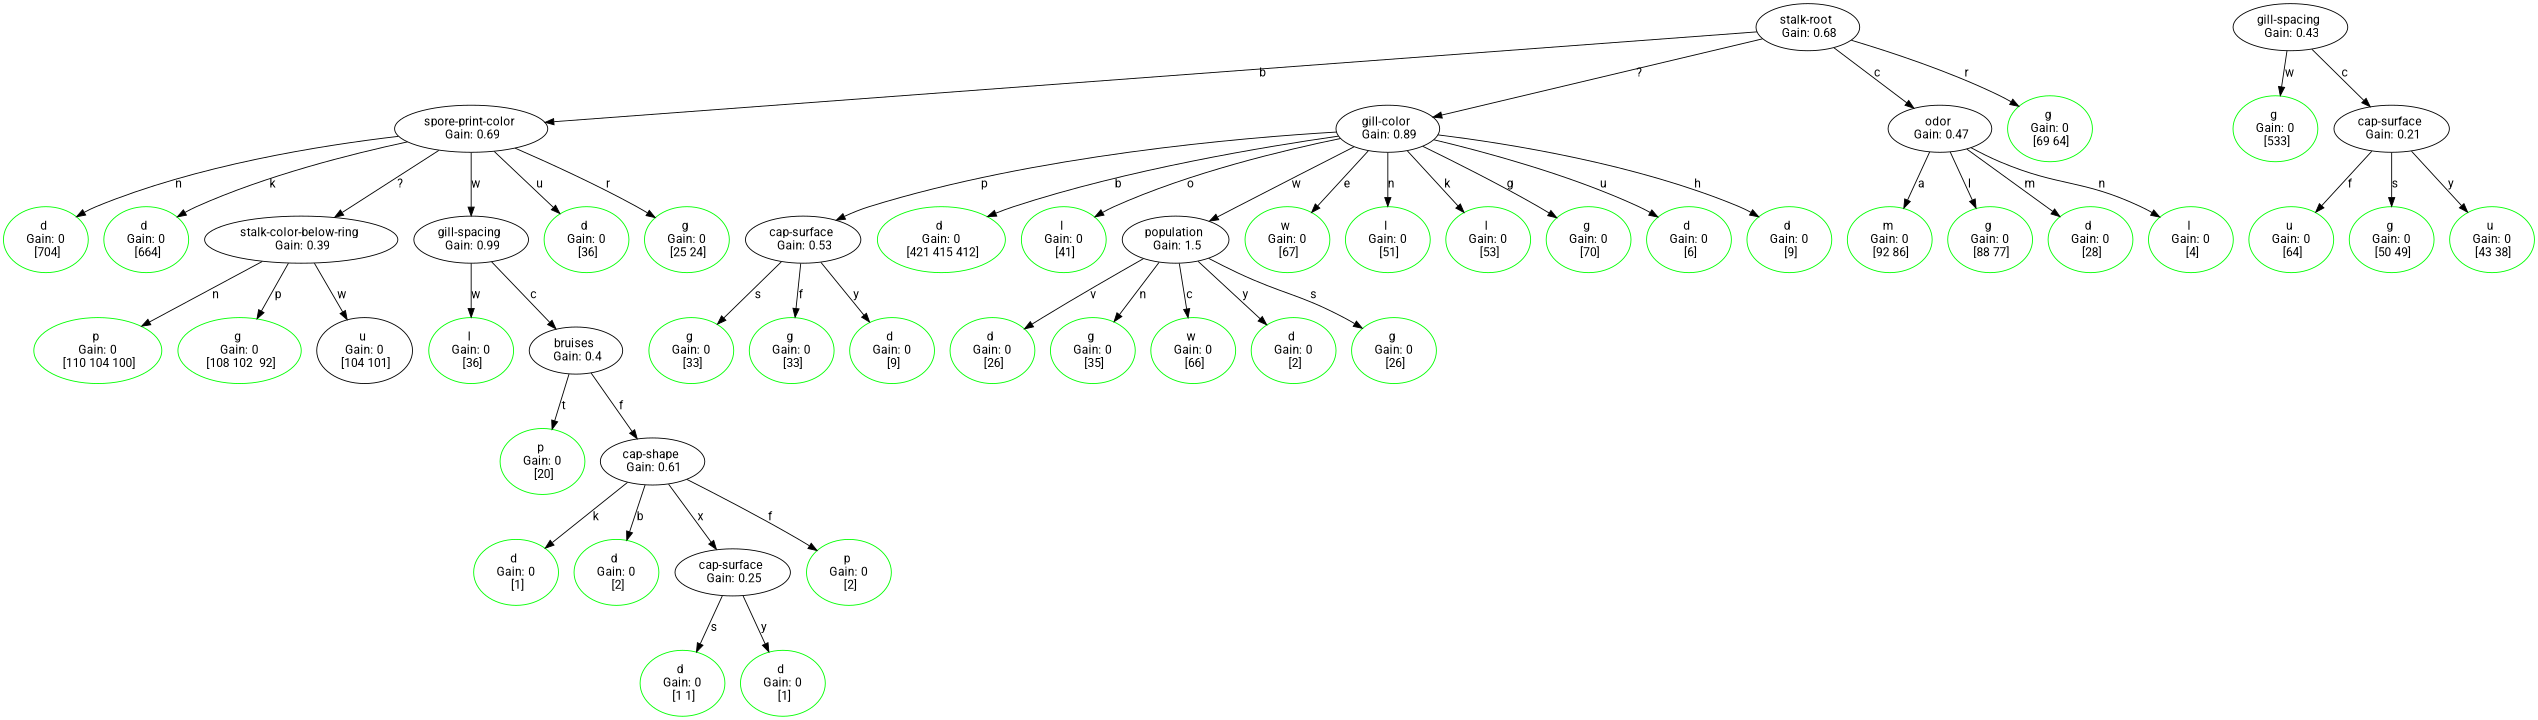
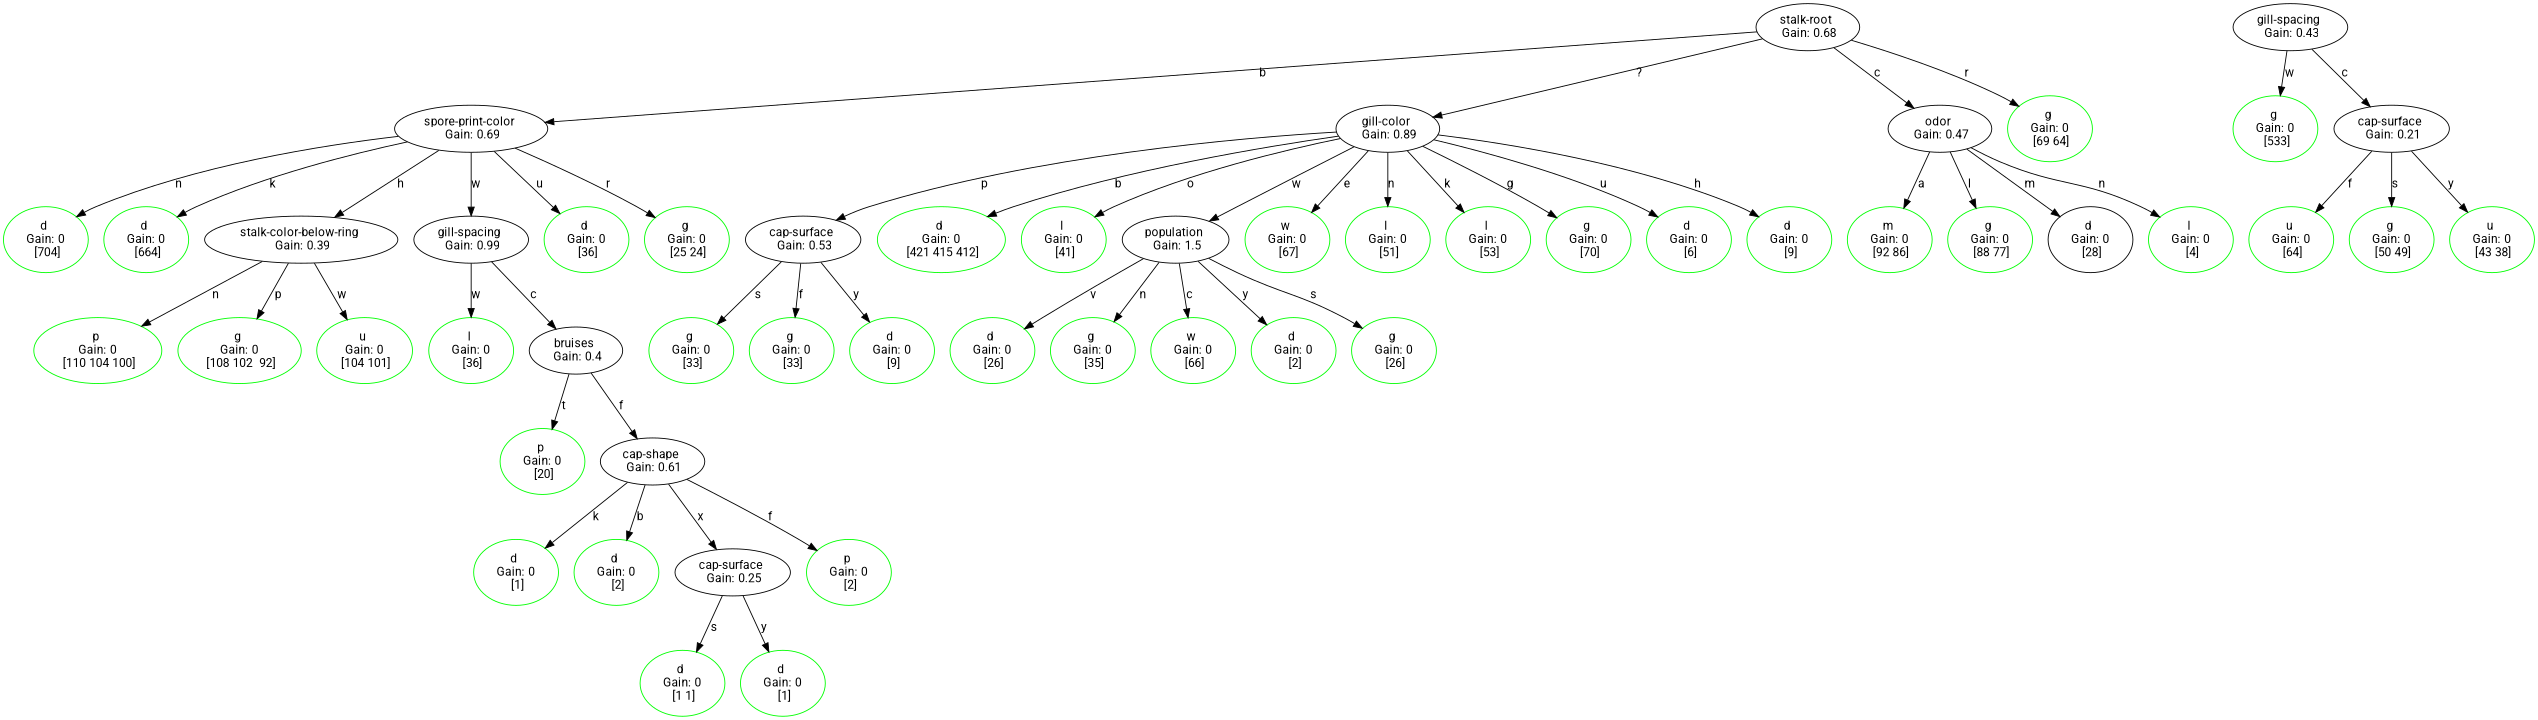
(400, 184) -> (401, 184)
(2091, 240) -> (2091, 240)
(365, 351) -> (365, 351)
